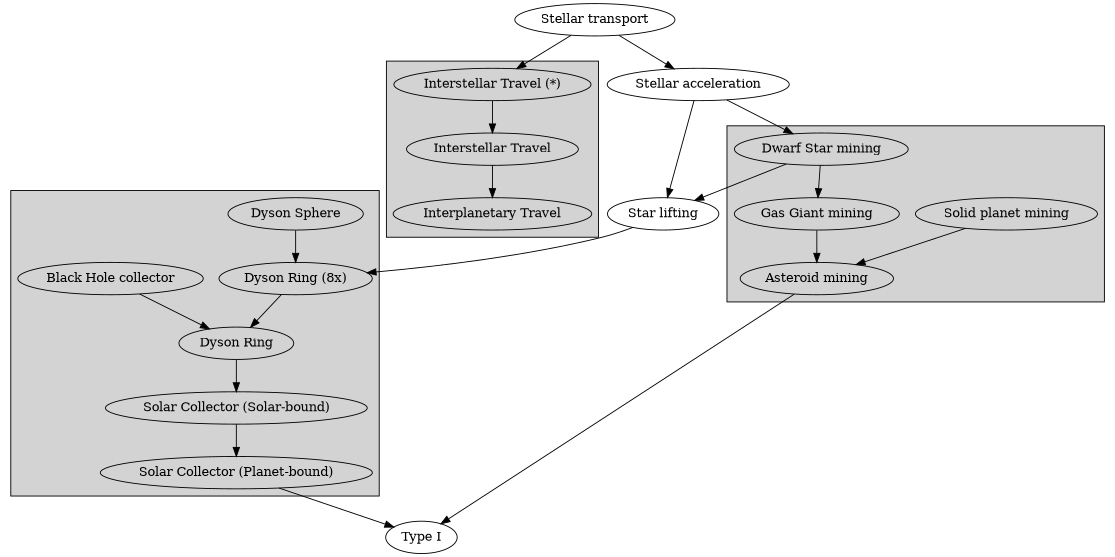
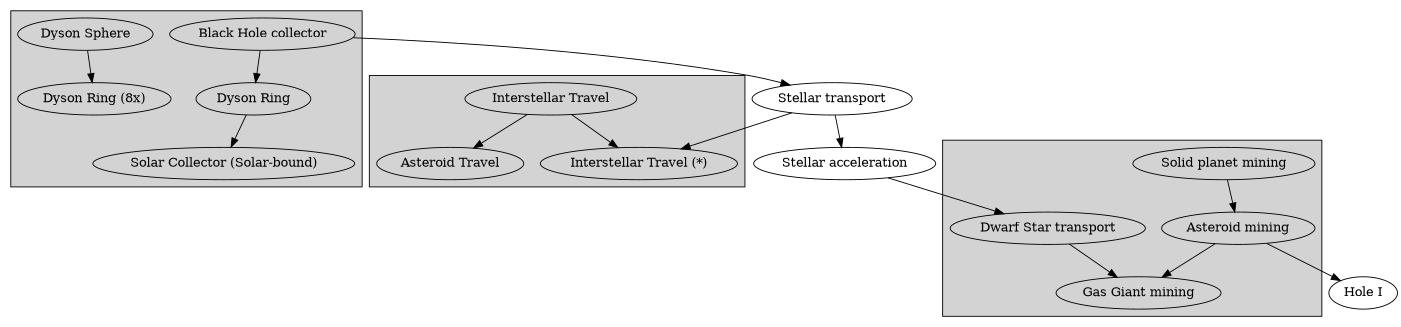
none -> (568, 52)
(492, 112) -> (591, 128)
(821, 149) -> (1048, 228)
(492, 214) -> (450, 164)
(663, 214) -> none
(817, 242) -> (1192, 258)
(269, 308) -> none
(236, 473) -> none
(421, 537) -> (1363, 293)
